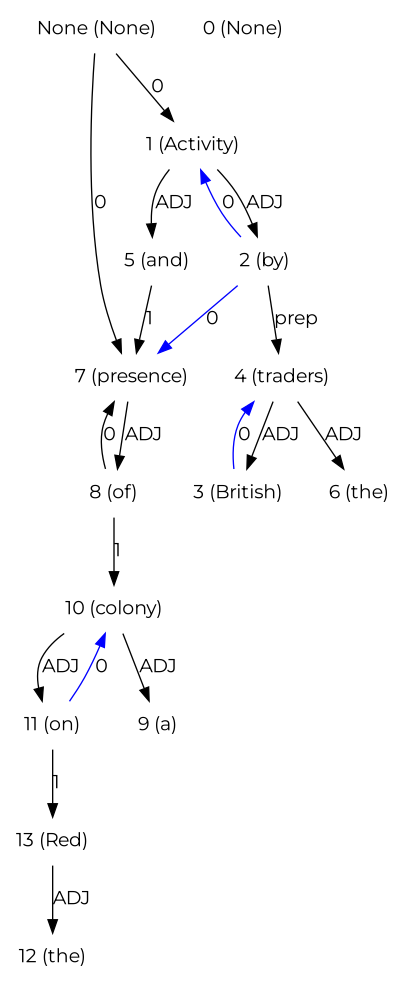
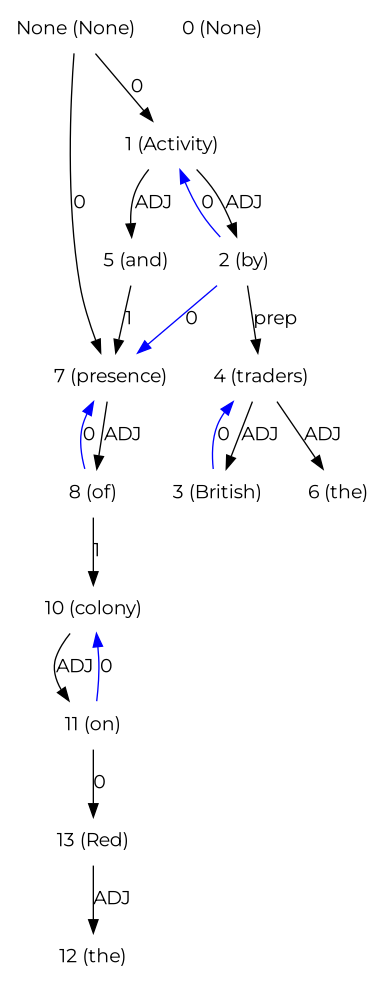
(101, 441) -> (81, 441)
(158, 725) -> none
(57, 783) -> (100, 783)
